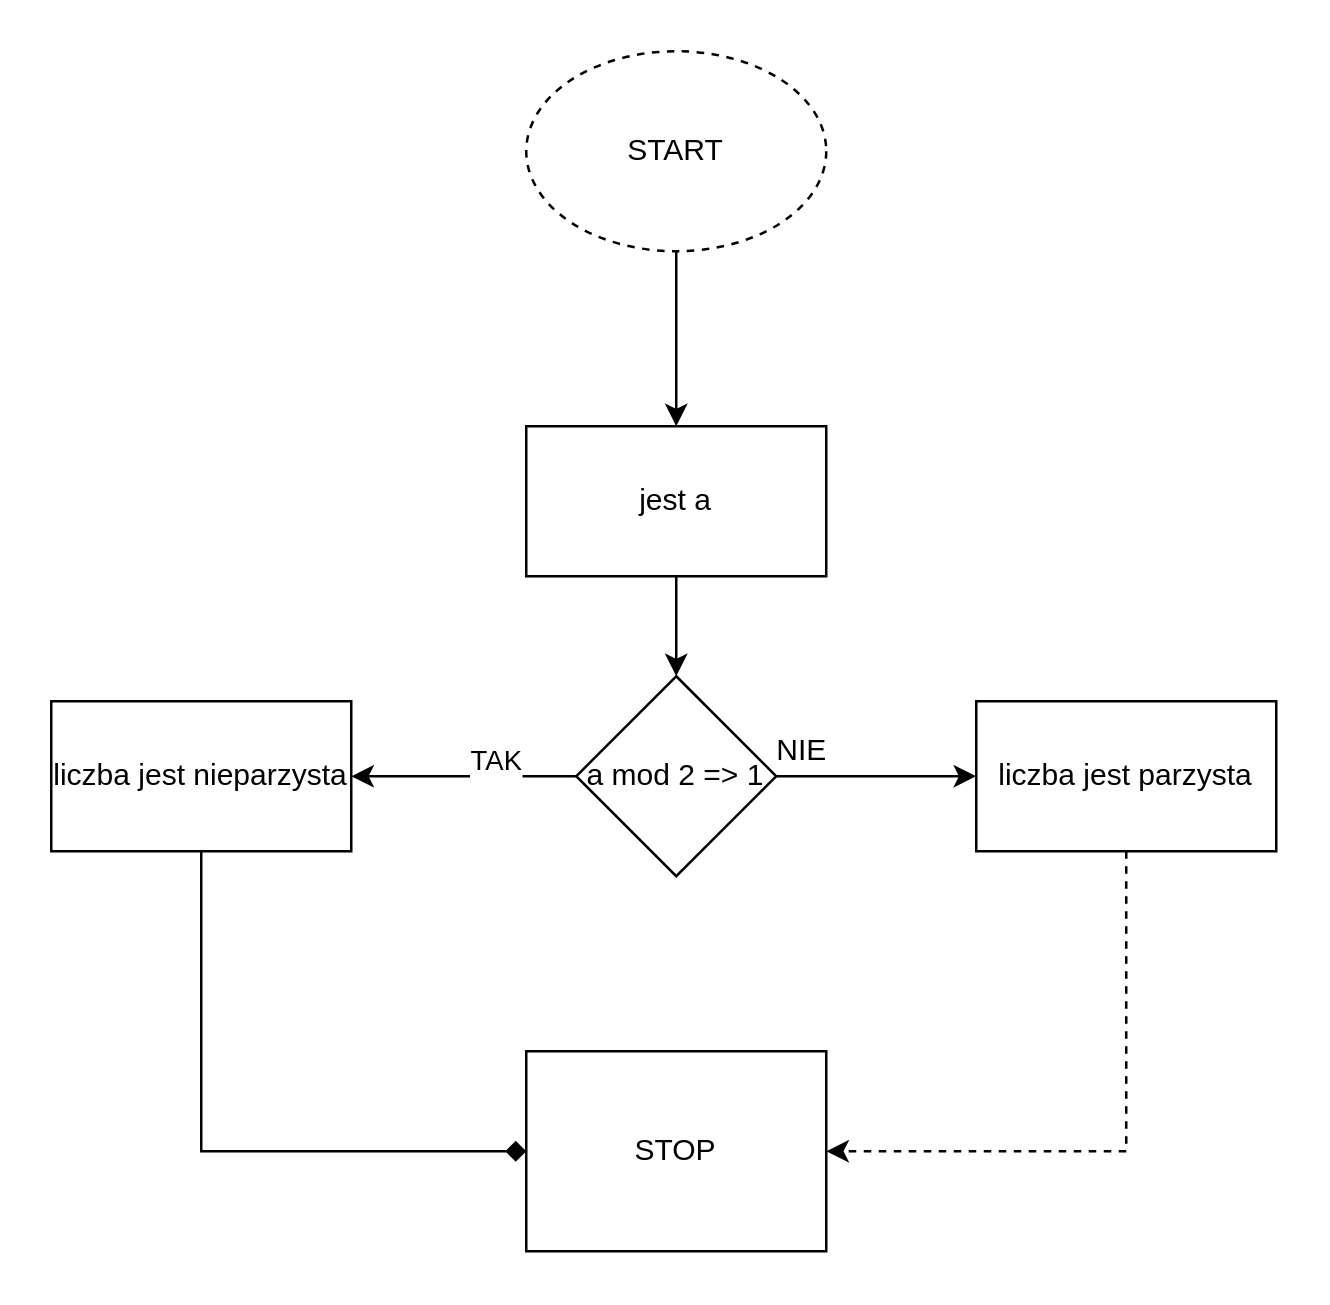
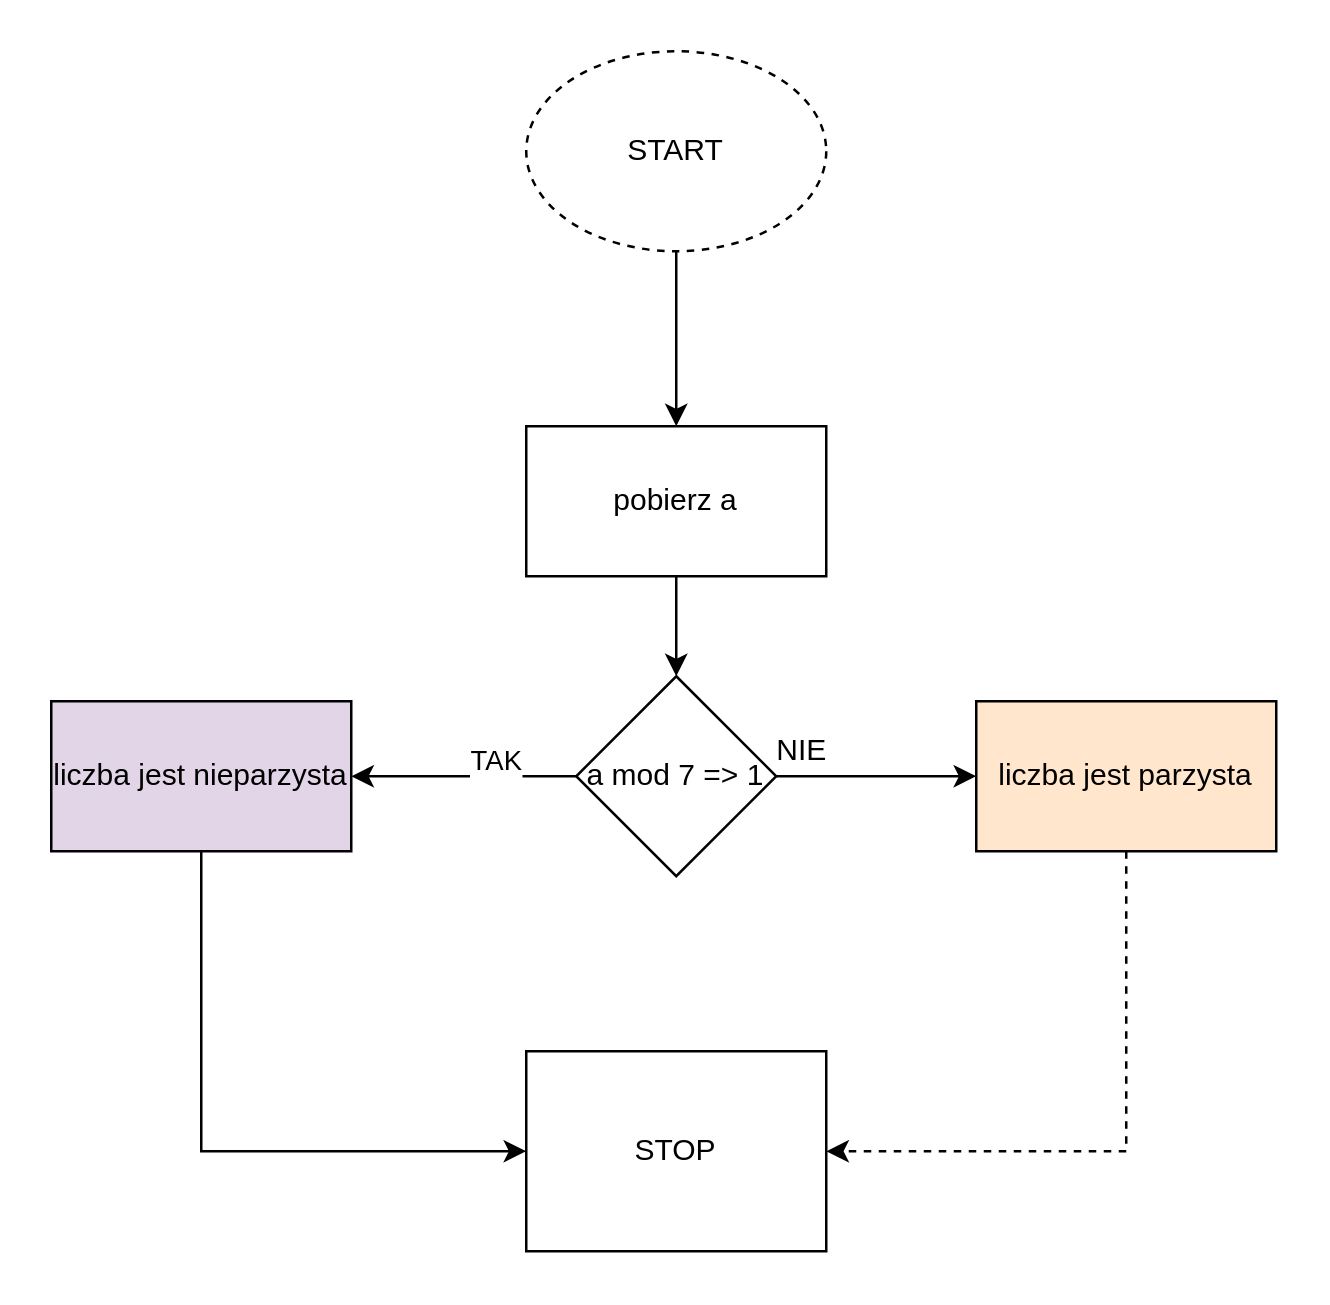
(676, 501) -> (676, 501)
(201, 776) -> (201, 776)
(676, 776) -> (676, 776)
(1126, 776) -> (1126, 776)
(506, 1151) -> (507, 1151)
